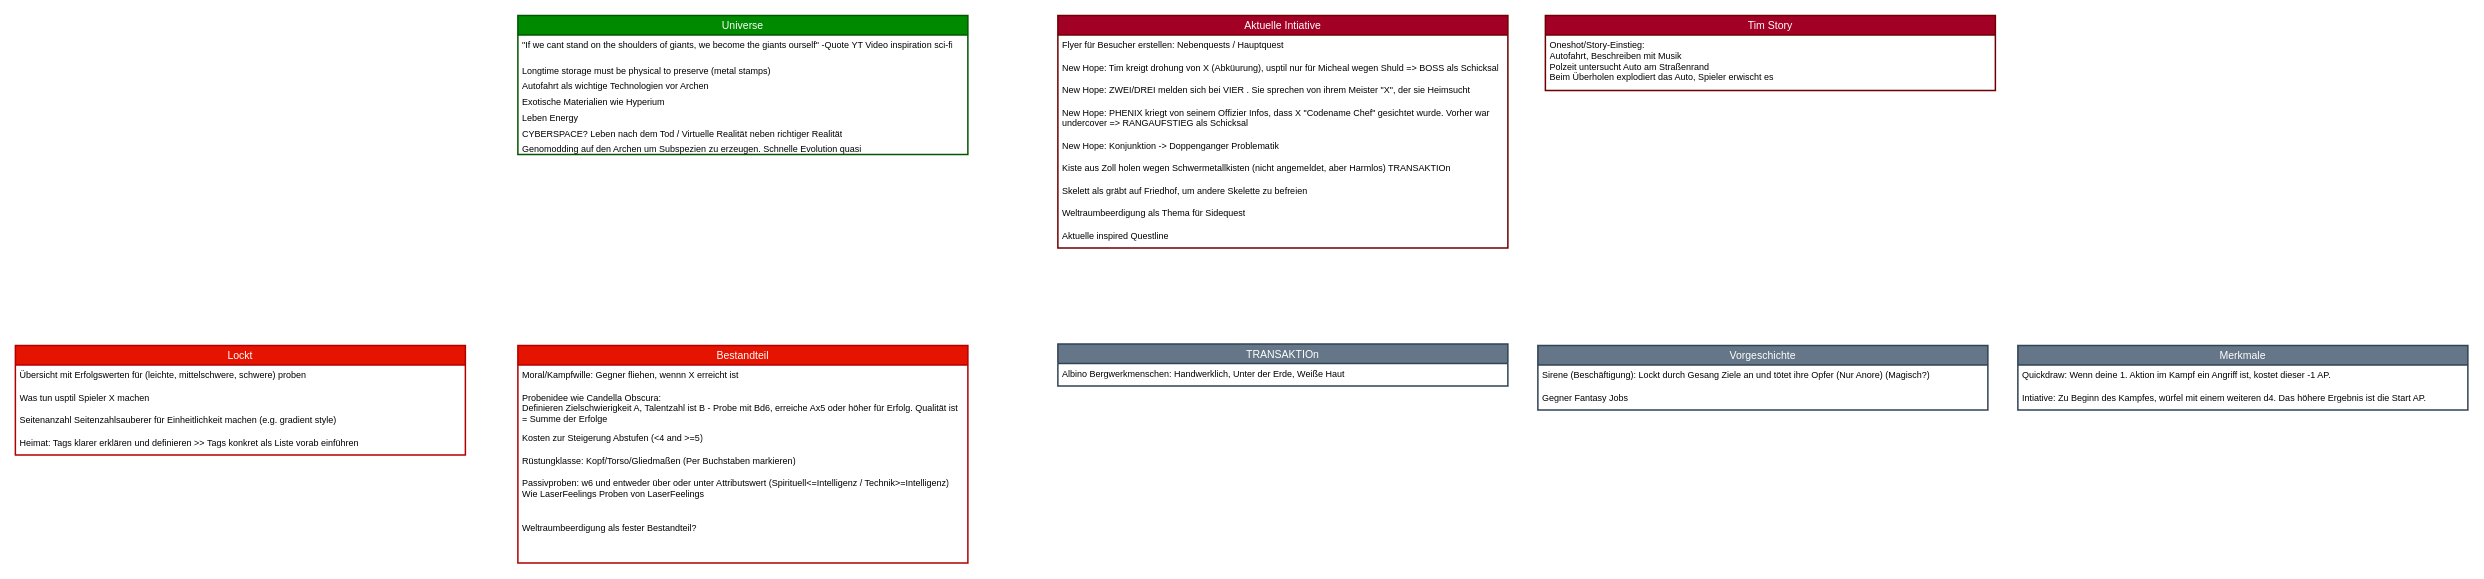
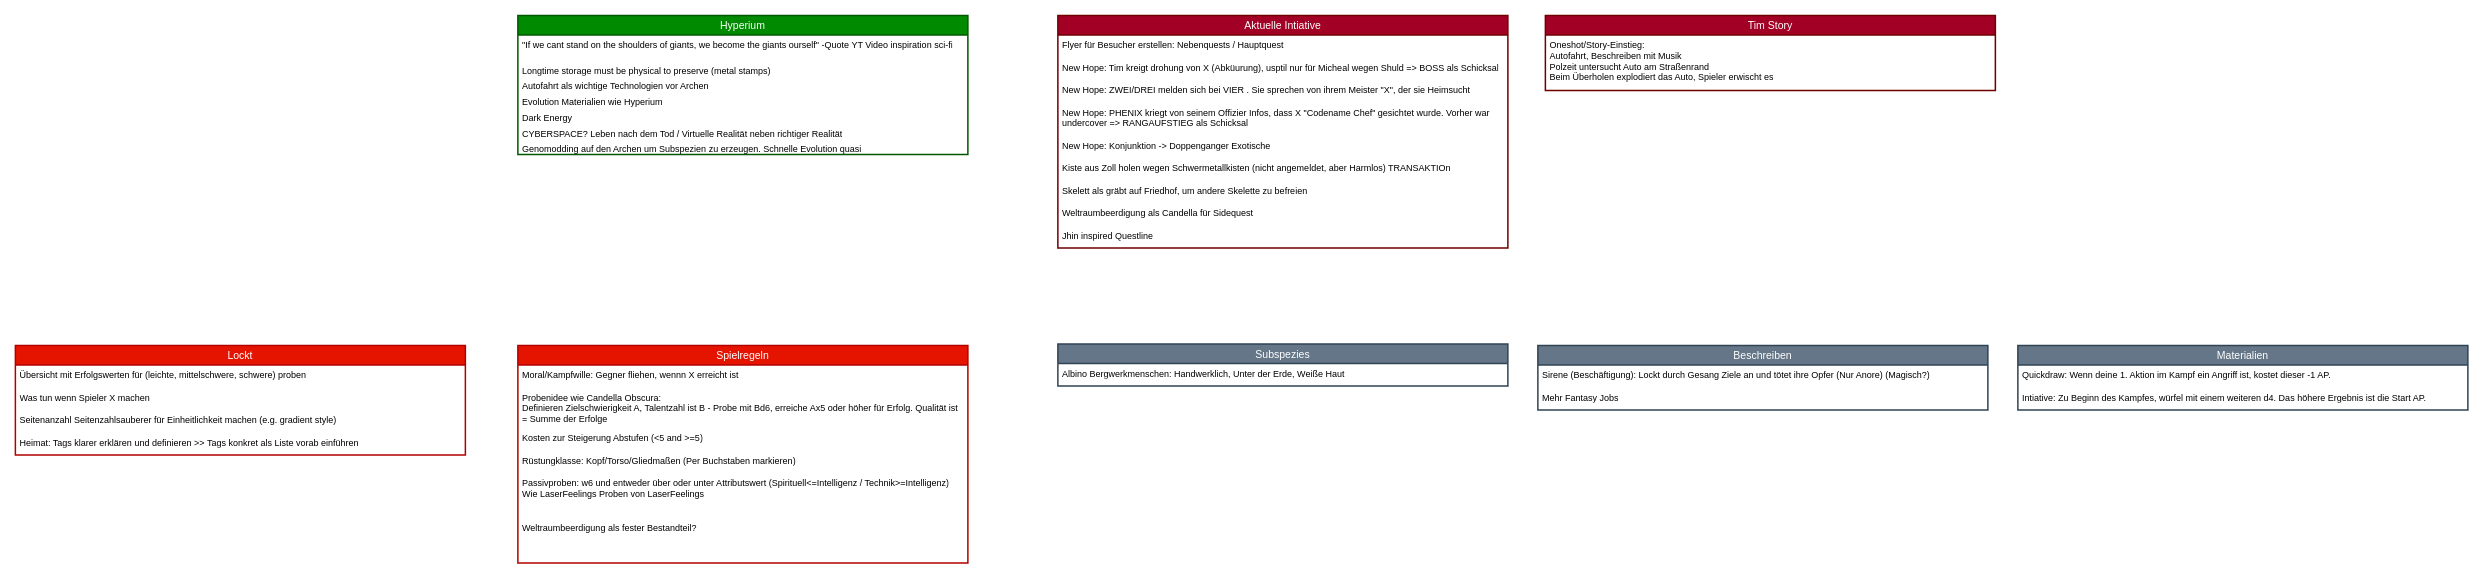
(743, 26) -> (743, 26)
(599, 103) -> (598, 103)
(551, 118) -> (549, 118)
(1175, 146) -> (1171, 146)
(1159, 214) -> (1164, 214)
(1121, 236) -> (1112, 236)
(1283, 354) -> (1283, 354)
(743, 356) -> (743, 356)
(1763, 356) -> (1763, 356)
(2243, 356) -> (2243, 356)
(87, 398) -> (85, 398)
(1588, 398) -> (1583, 398)
(623, 439) -> (623, 439)
